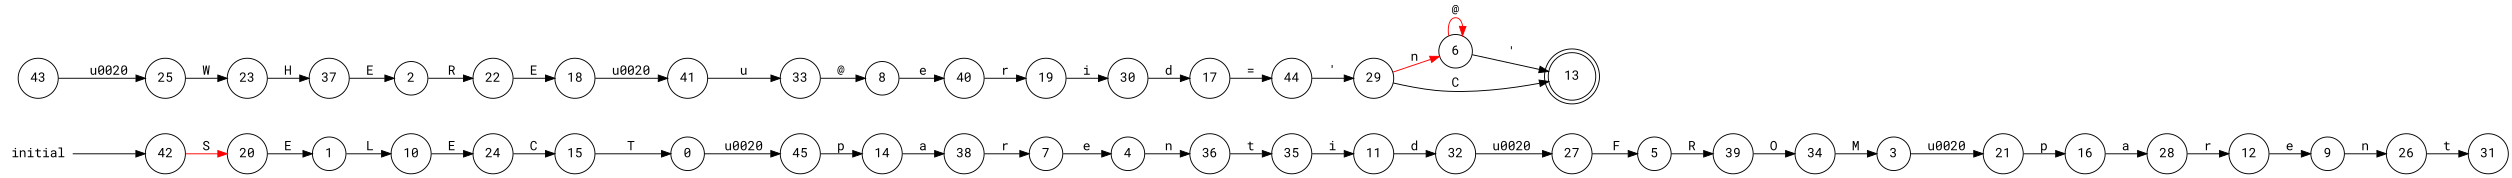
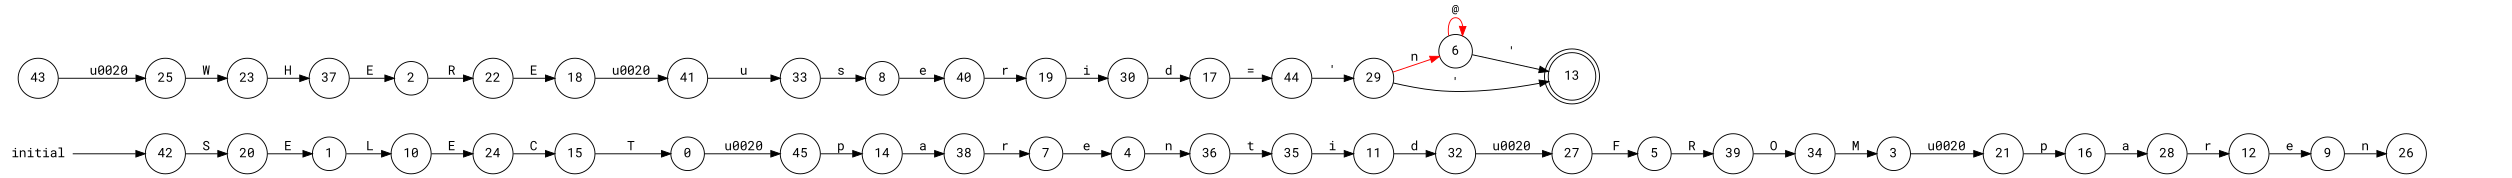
(841, 71) -> (841, 71)
(1456, 83) -> (1456, 83)
(202, 154) -> (202, 154)
(2488, 154) -> none
